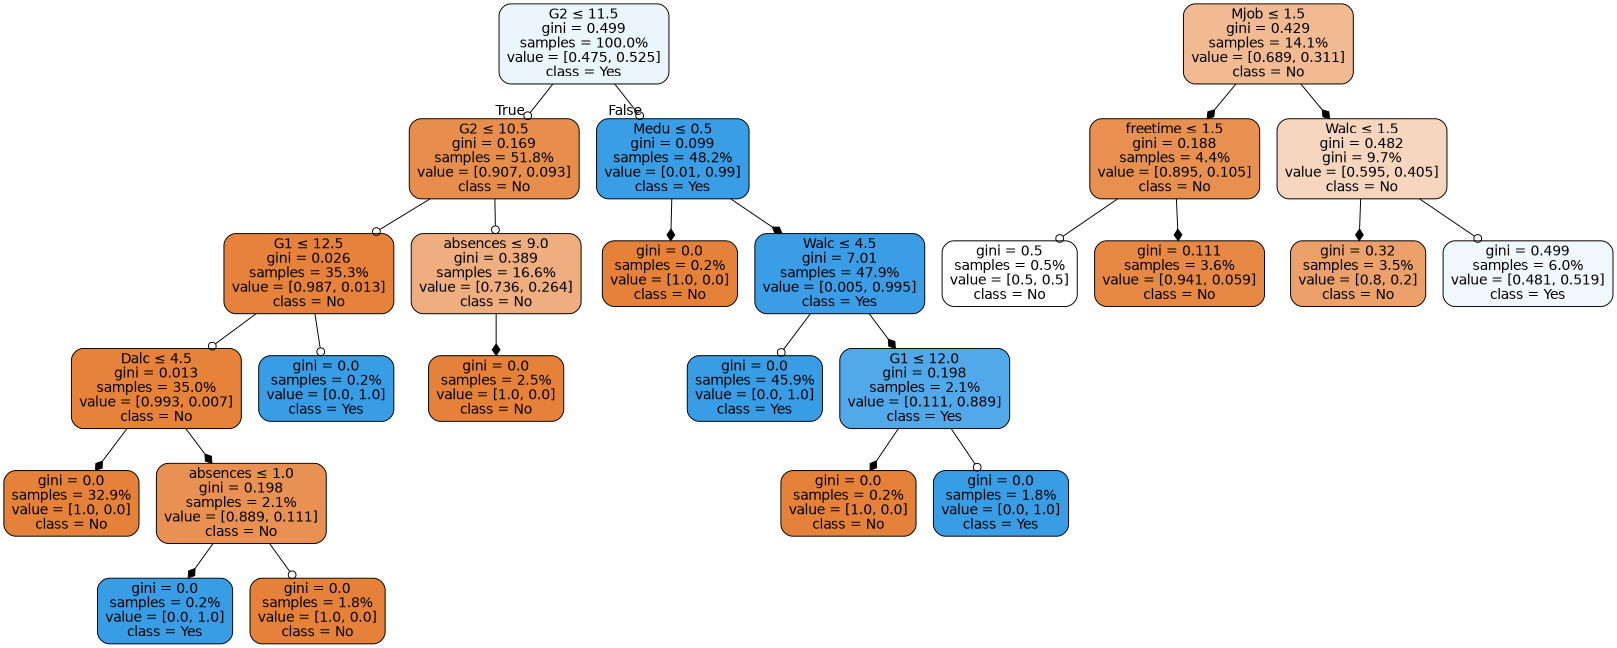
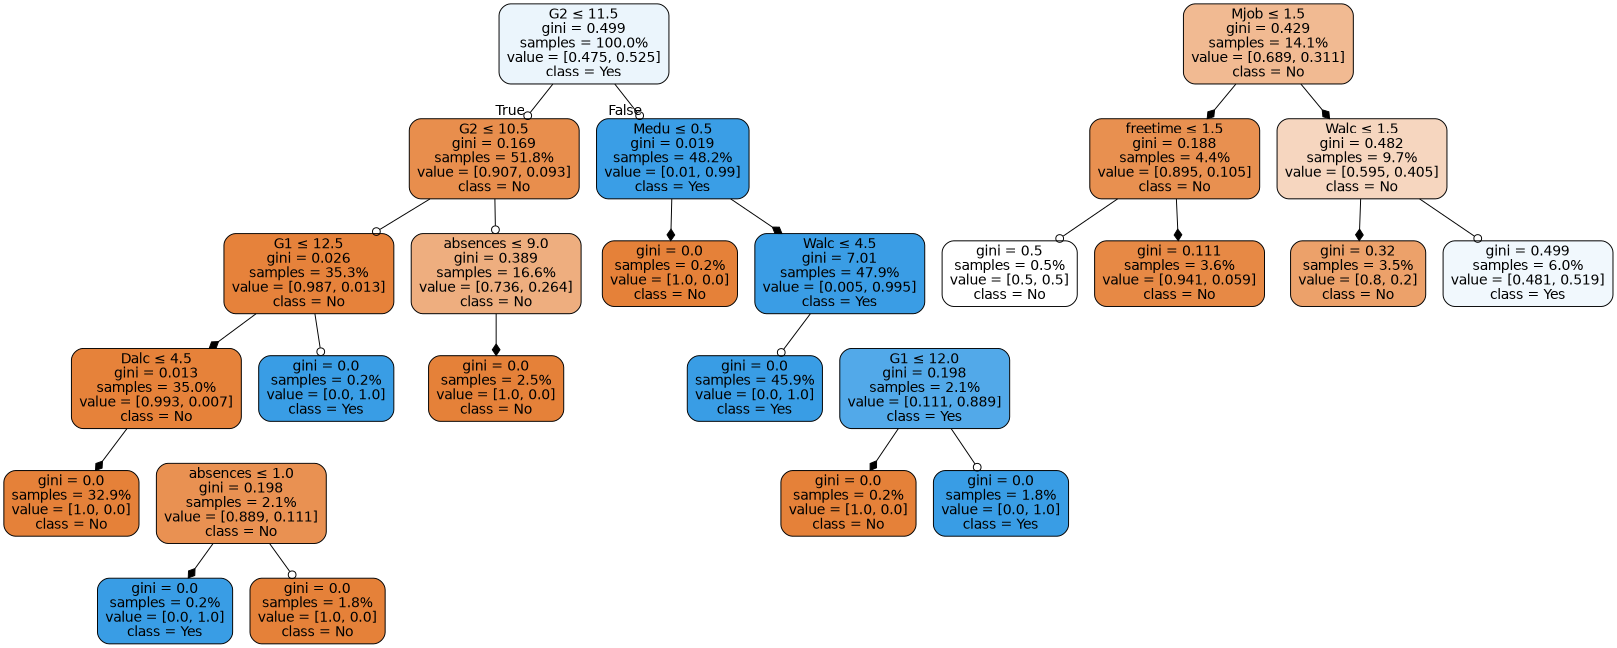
(673, 144) -> (673, 144)
(1362, 158) -> (1362, 158)
(879, 326) -> none
(236, 329) -> (236, 329)
(195, 441) -> none
